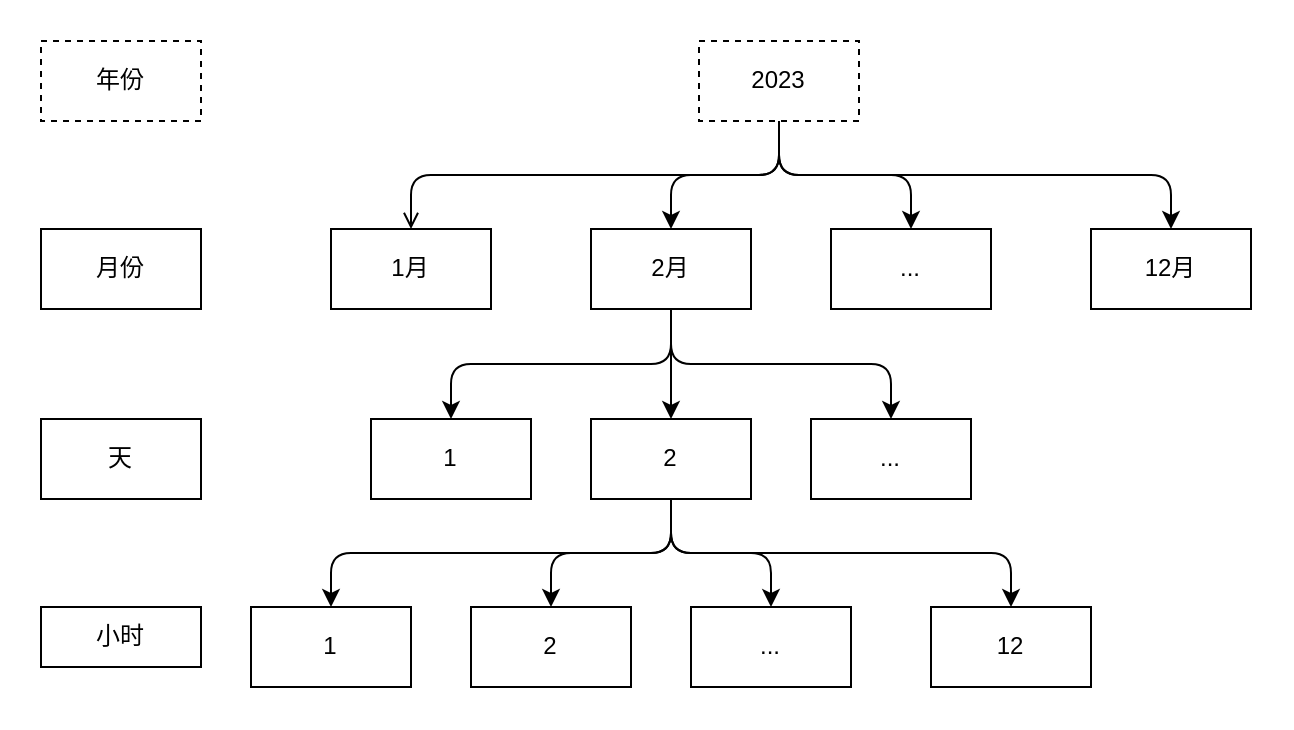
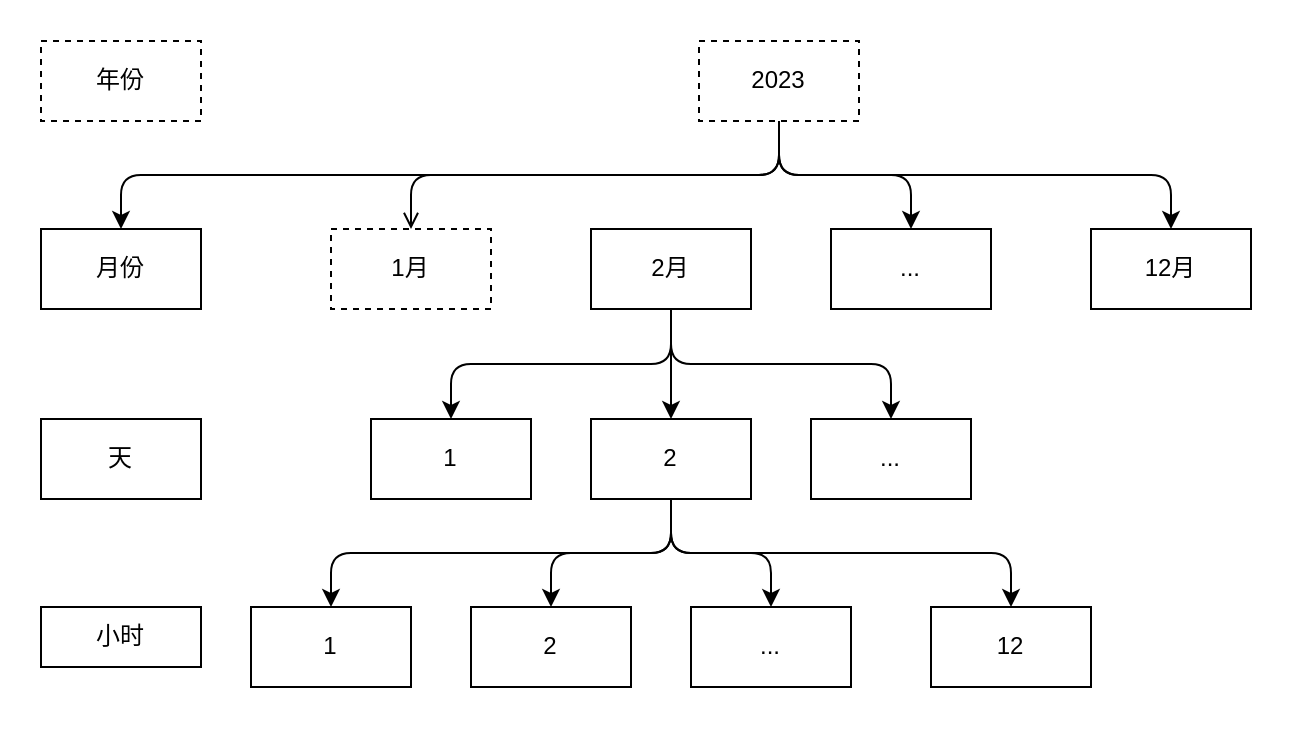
(671, 197) -> (256, 175)
(411, 269) -> (411, 269)
